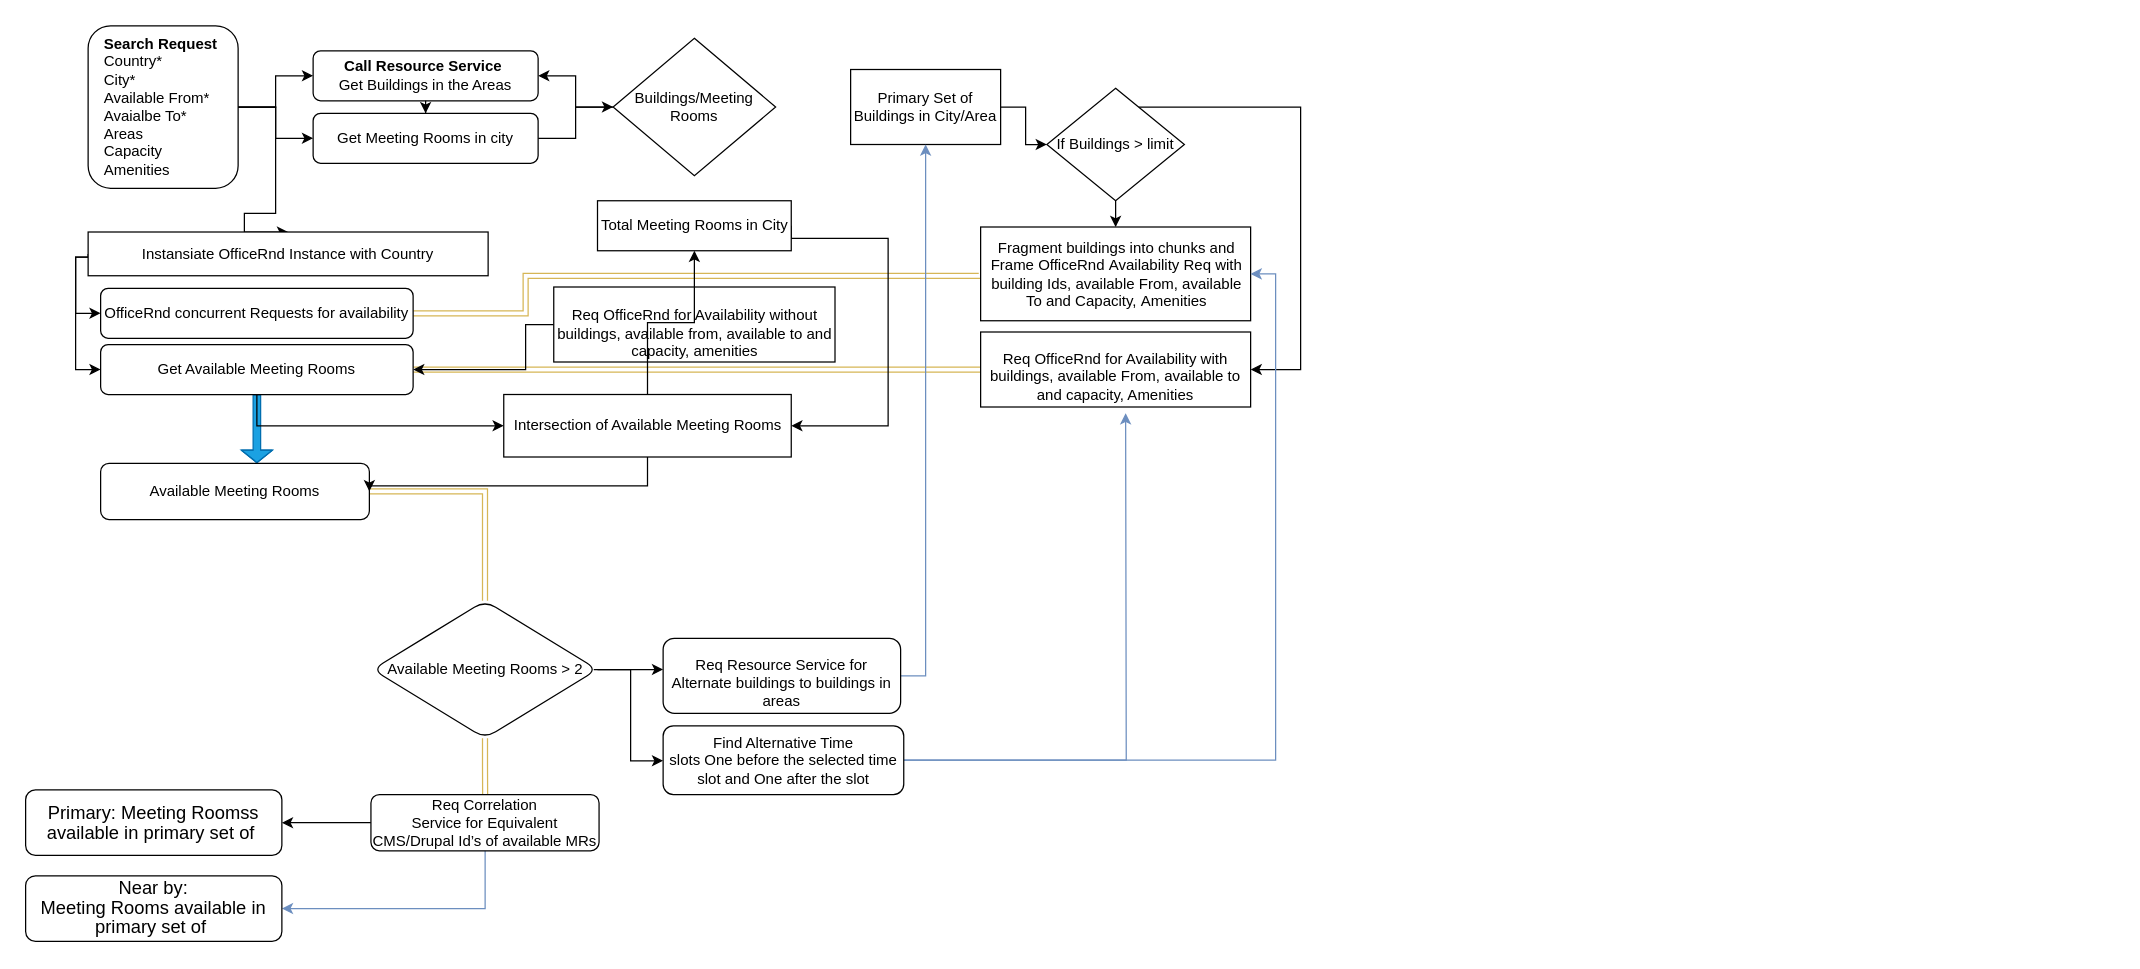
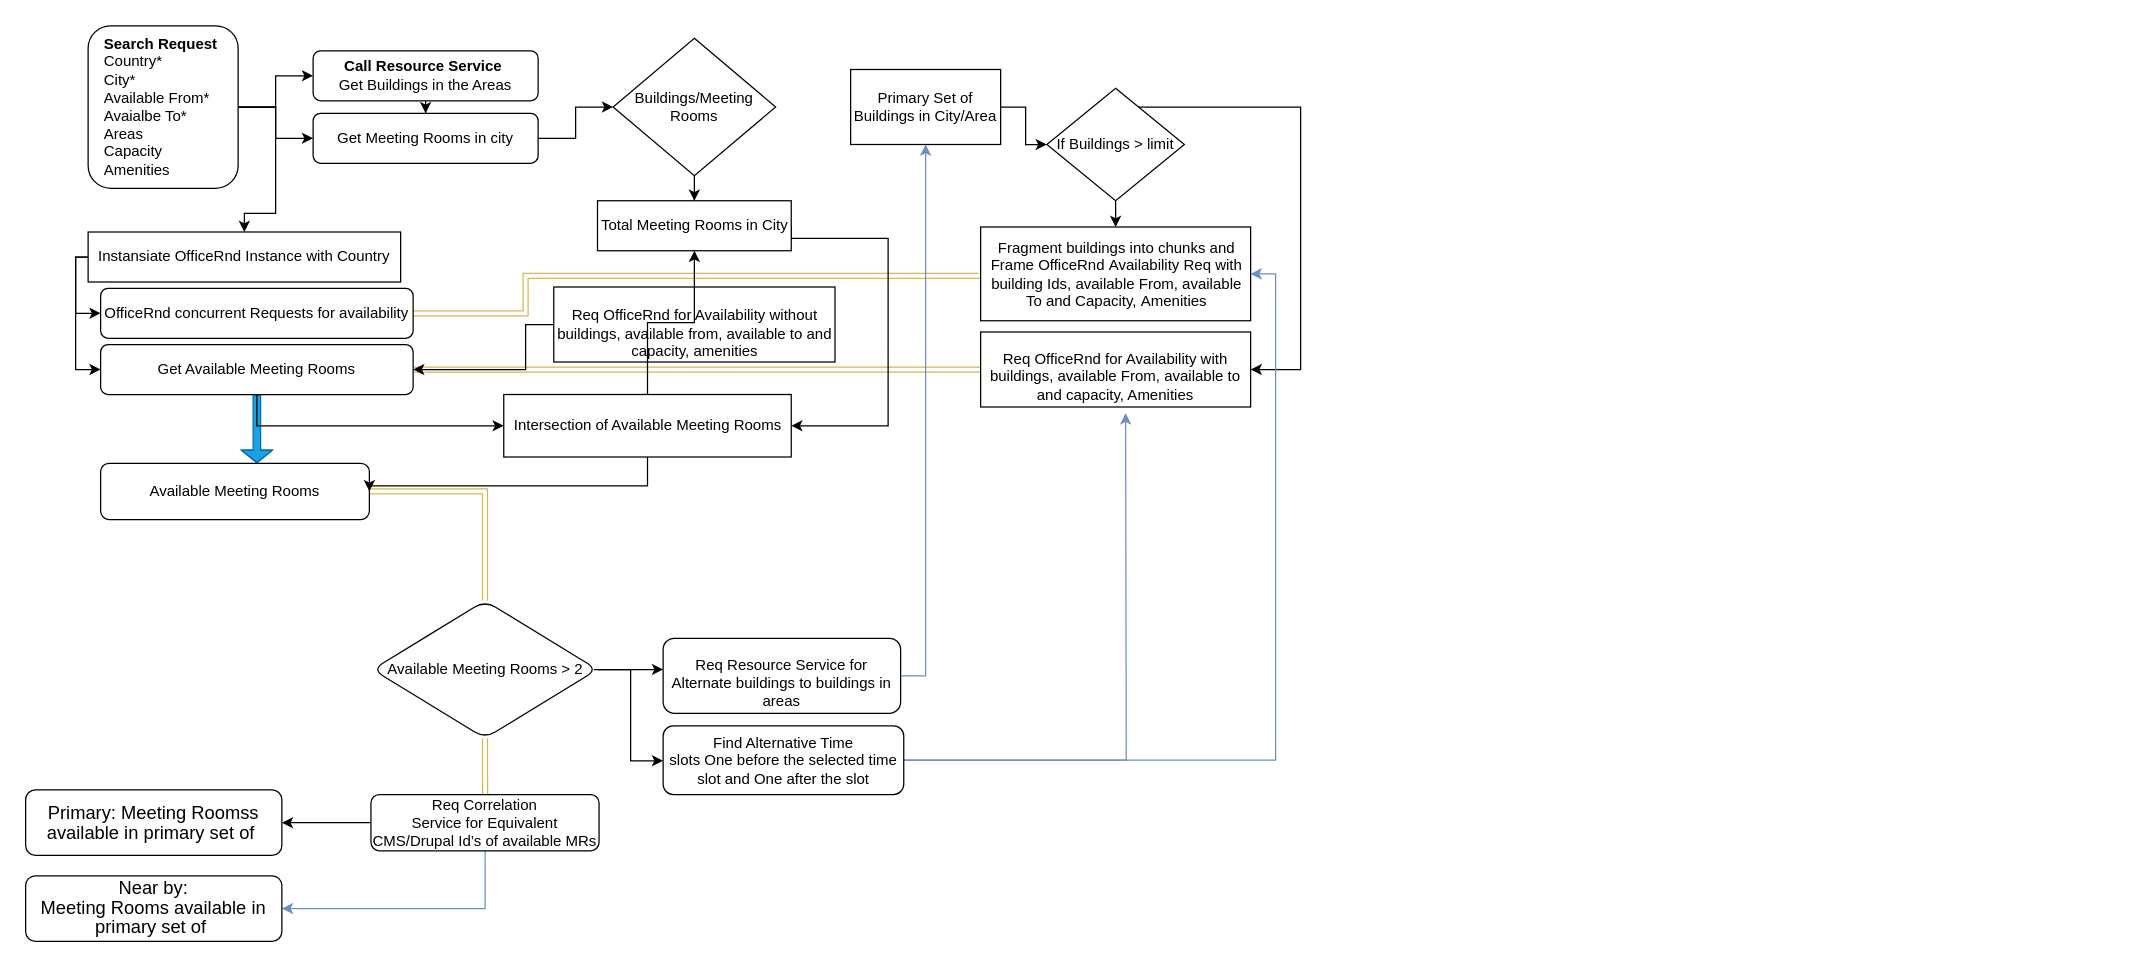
(576, 76) -> (694, 193)
(288, 254) -> (244, 257)
